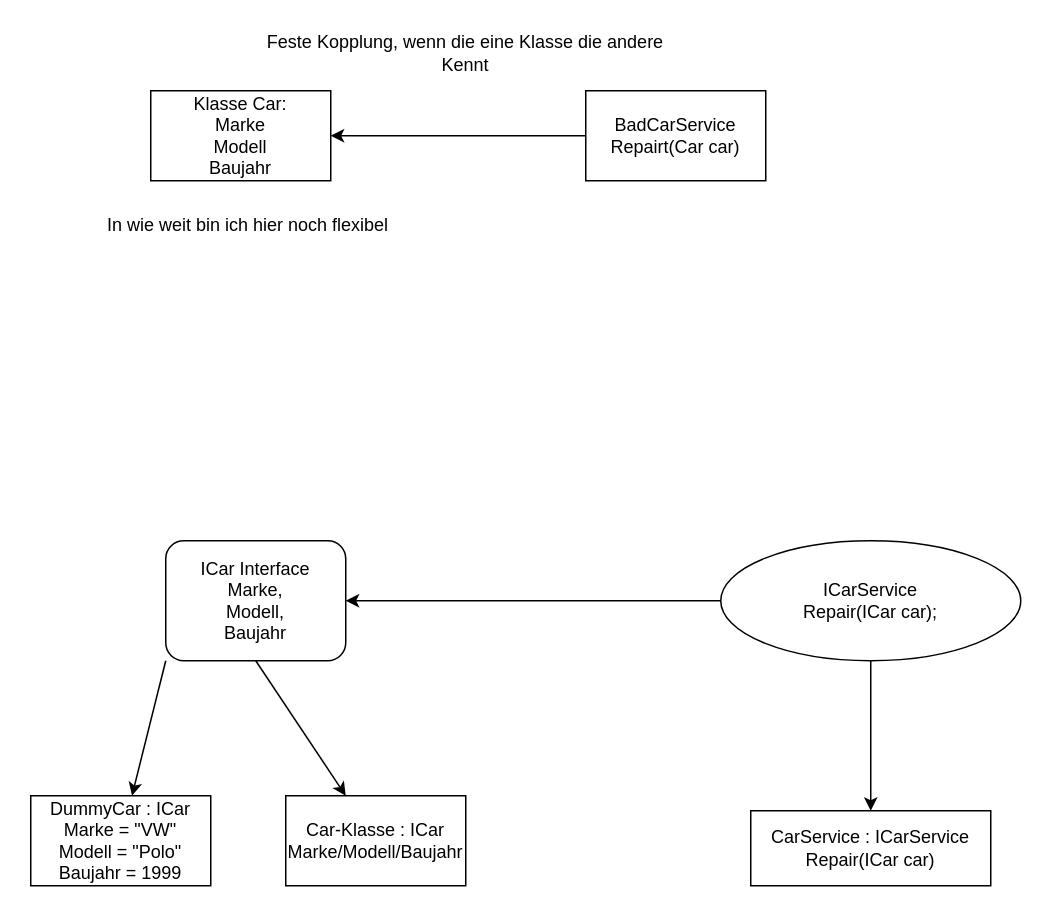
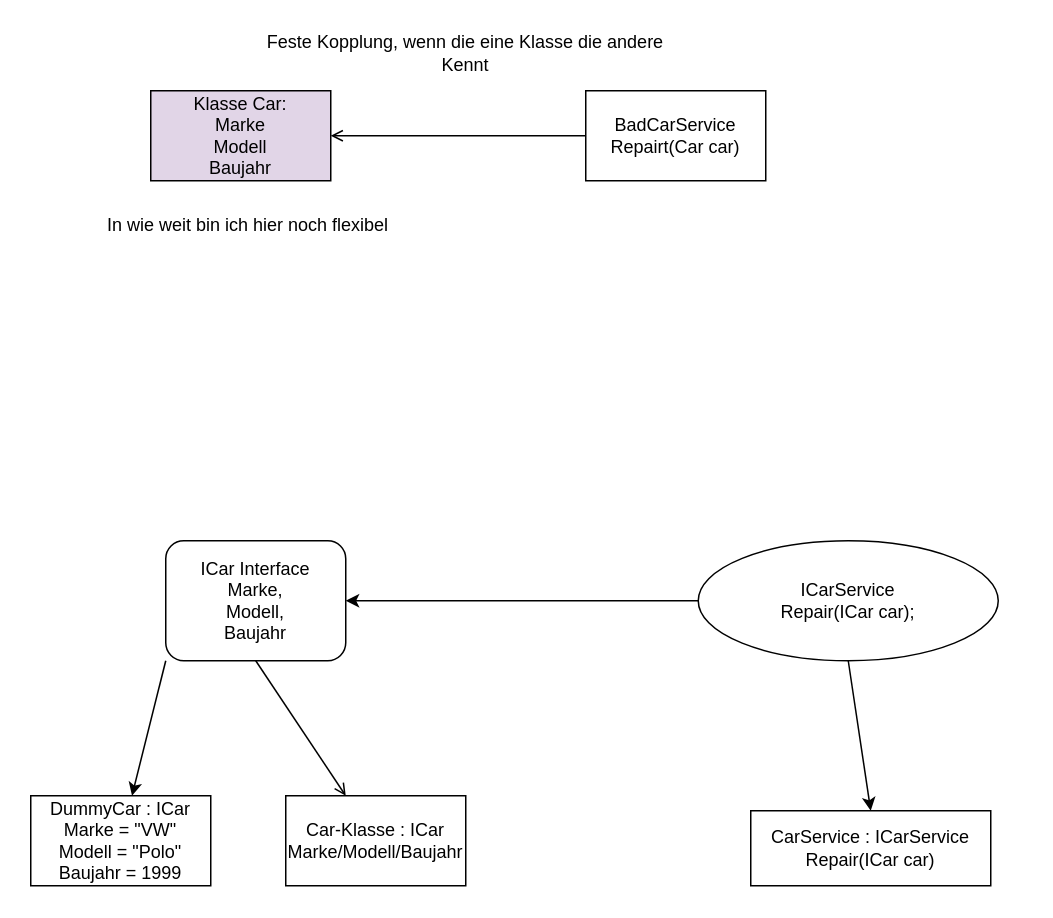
(241, 136) -> (241, 136)
(342, 136) -> (339, 136)
(871, 601) -> (848, 601)
(339, 786) -> (341, 788)
